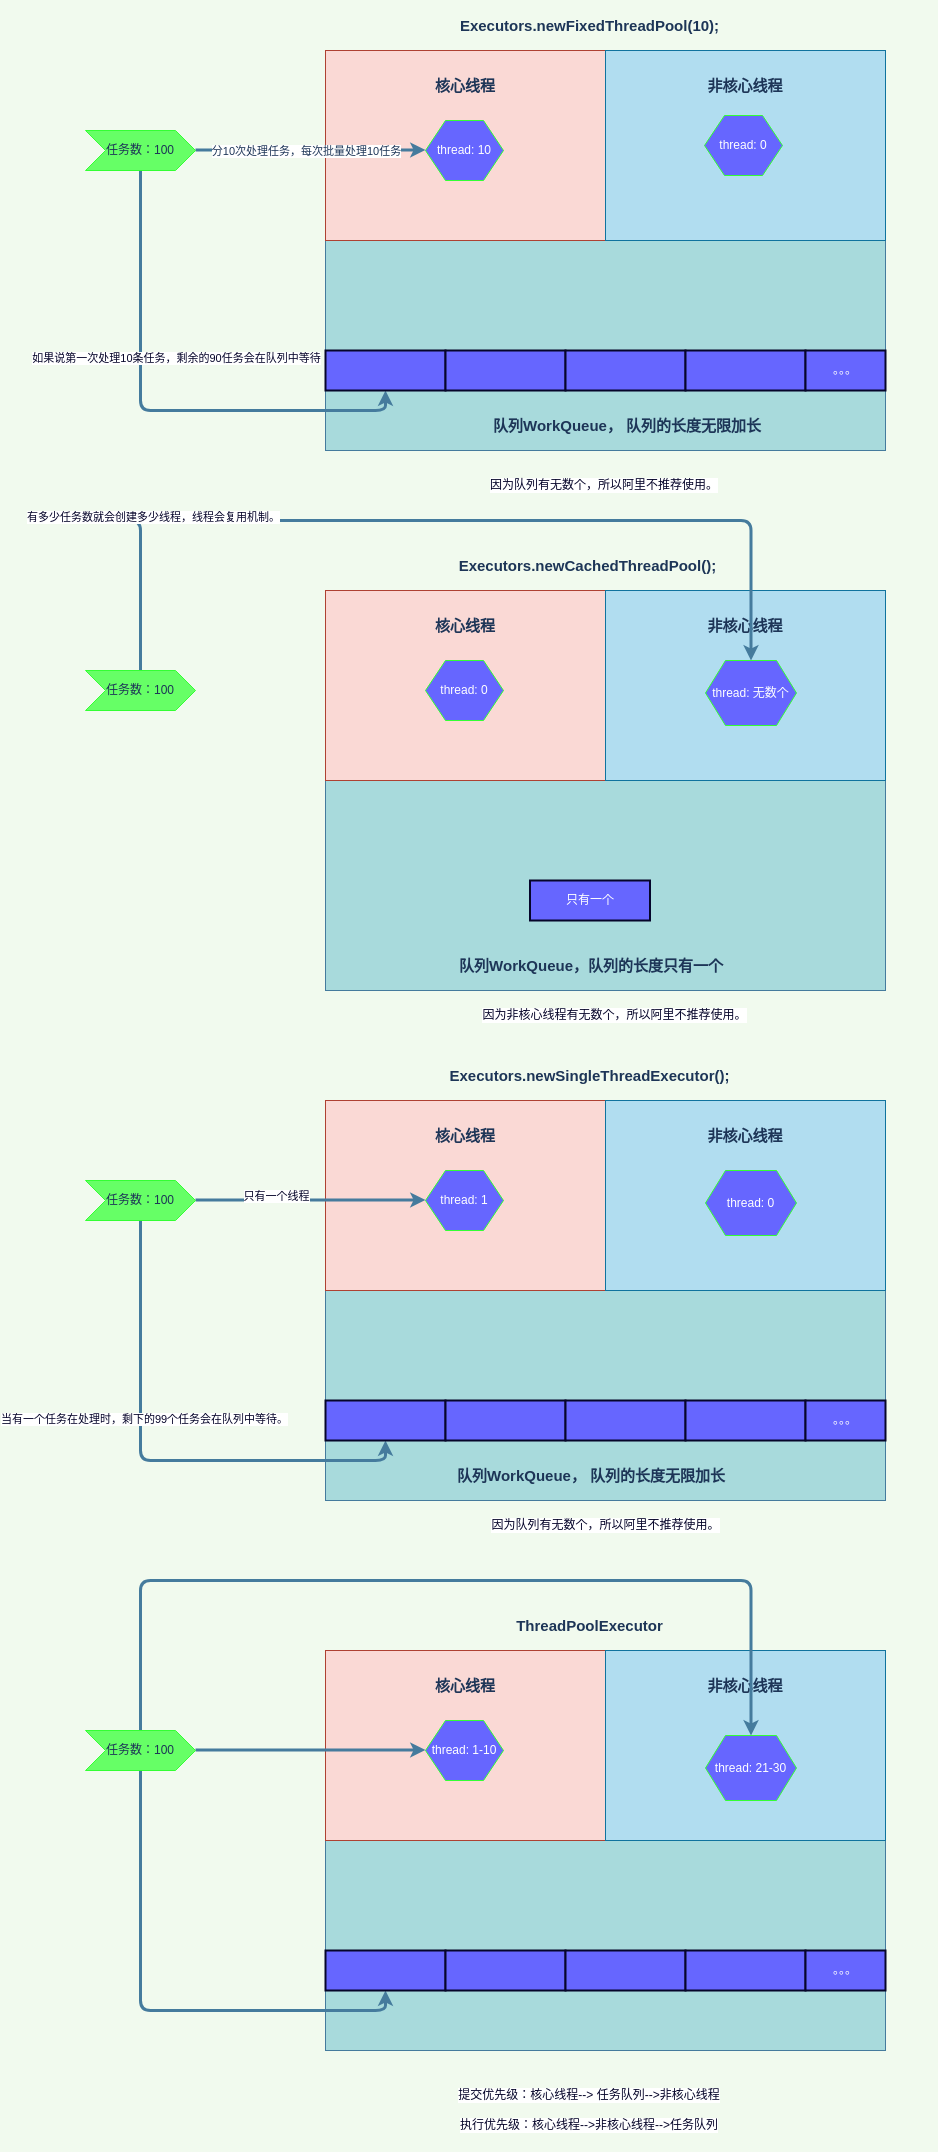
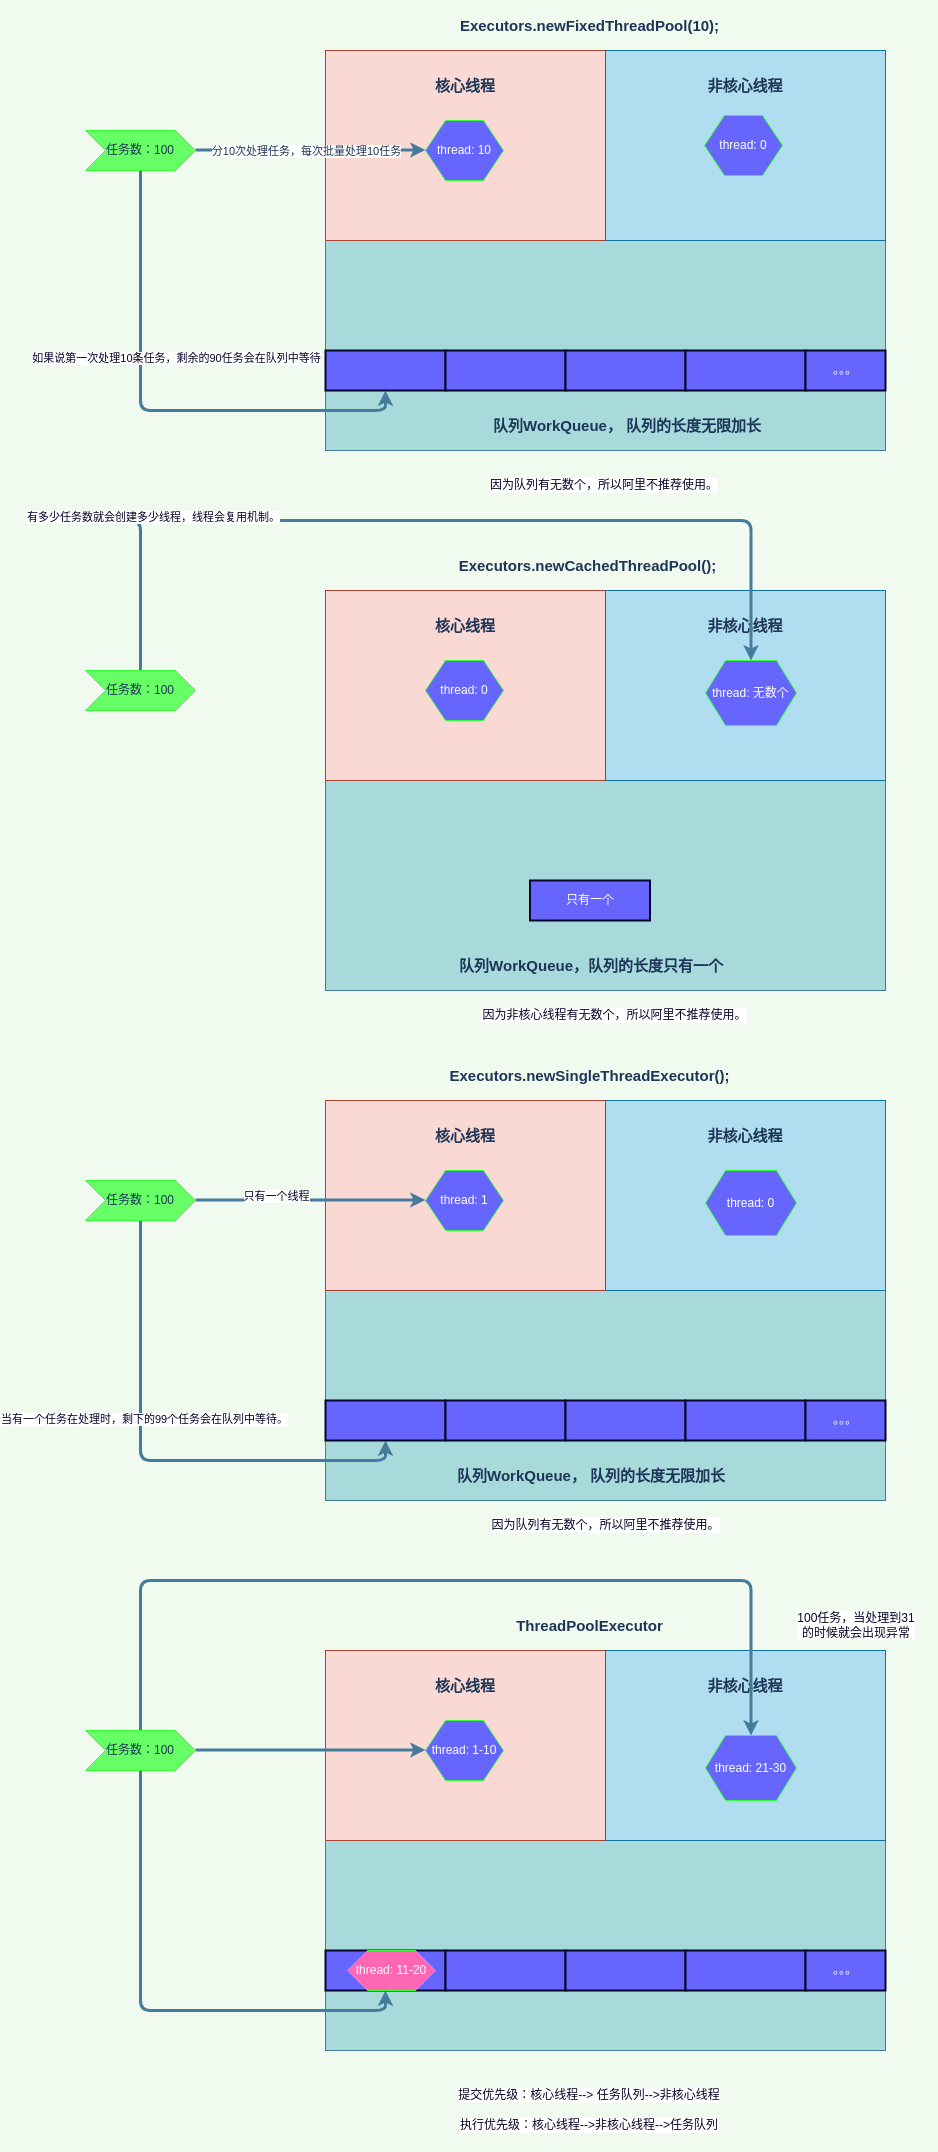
none -> (857, 1626)
none -> (392, 1971)
